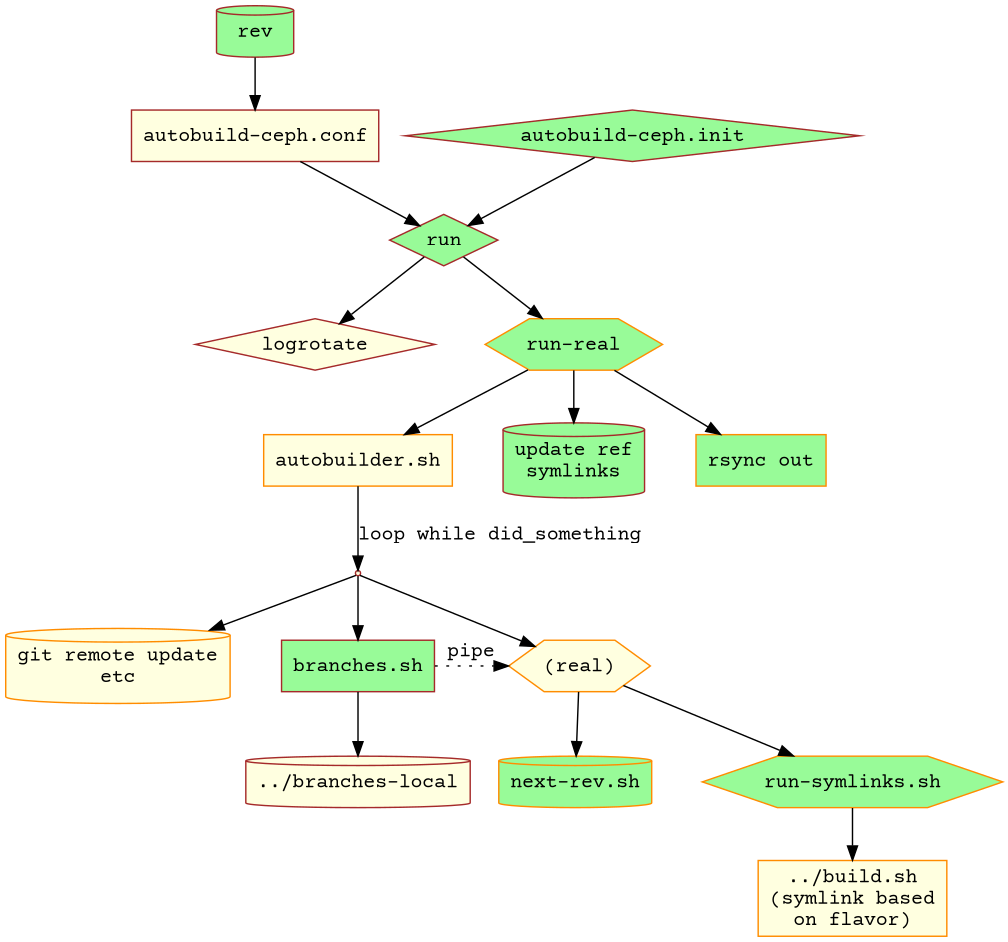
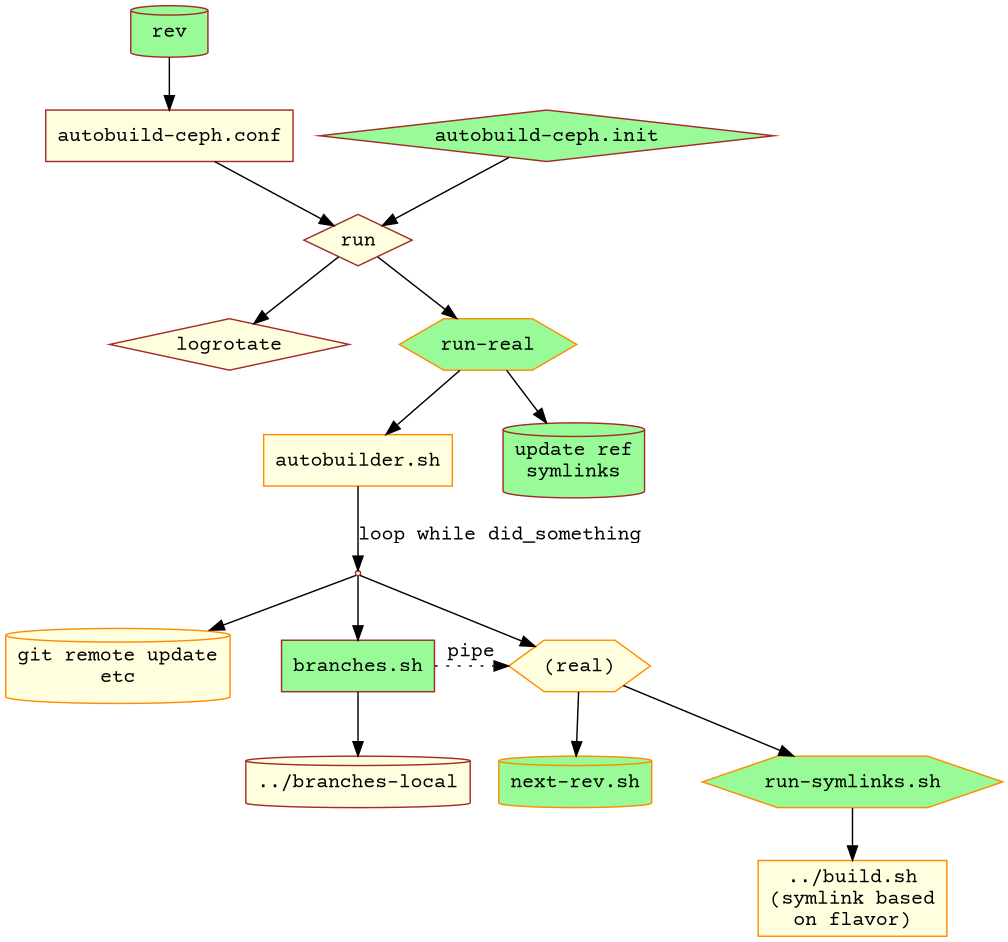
(444, 240) -> (358, 240)
(761, 460) -> none
